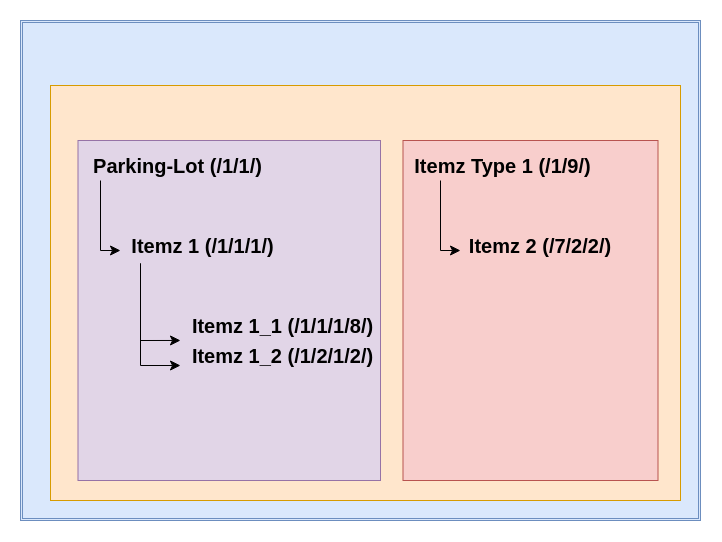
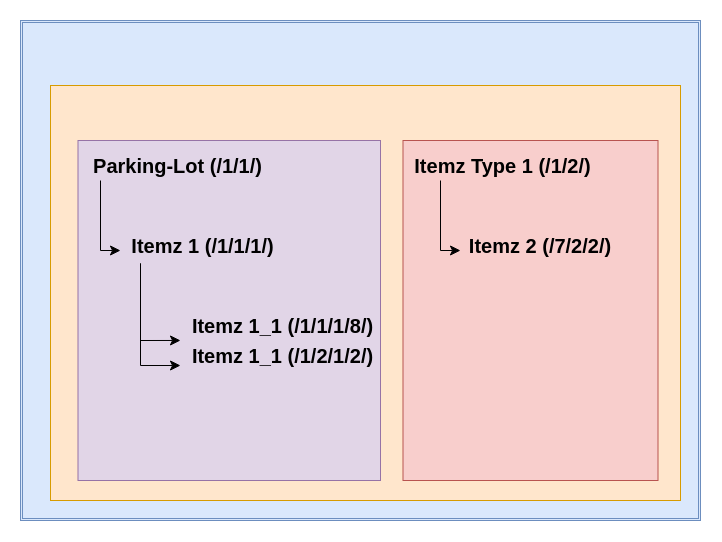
(503, 166) -> (503, 166)
(283, 356) -> (283, 356)
